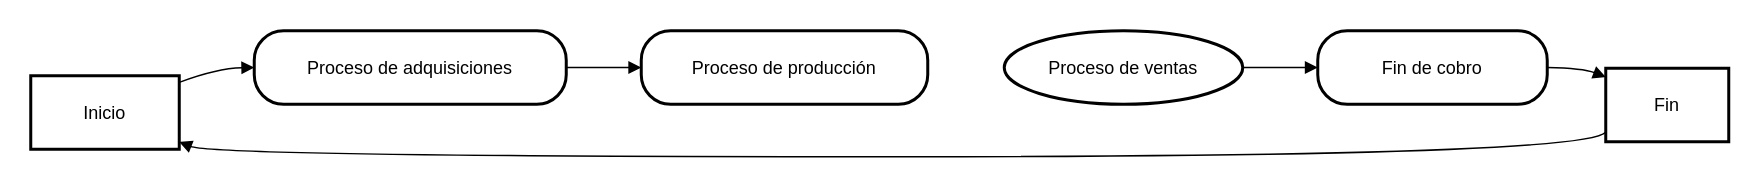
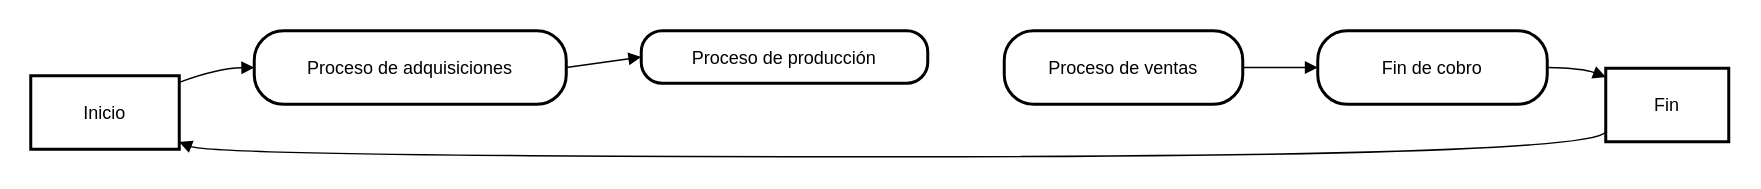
(785, 68) -> (785, 57)
(1124, 68) -> (1124, 68)
